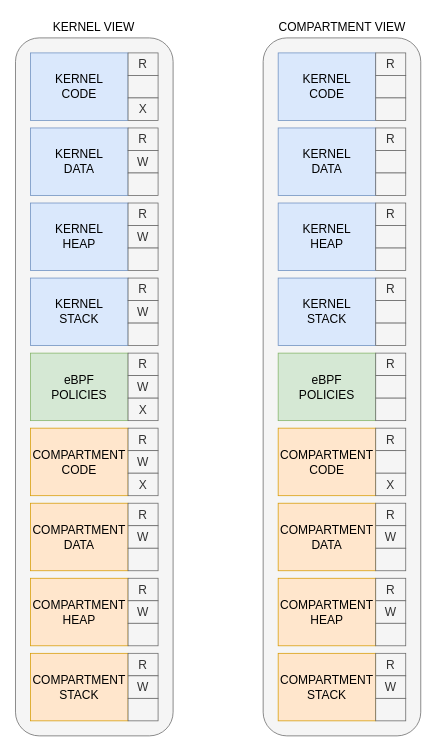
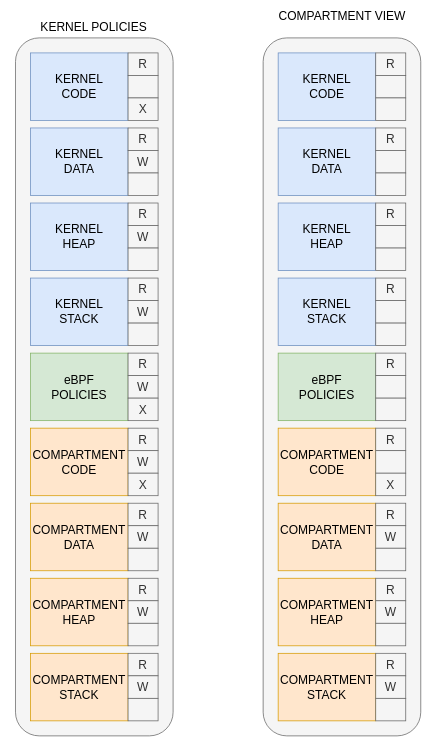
(94, 27) -> (94, 27)
(342, 27) -> (342, 15)
